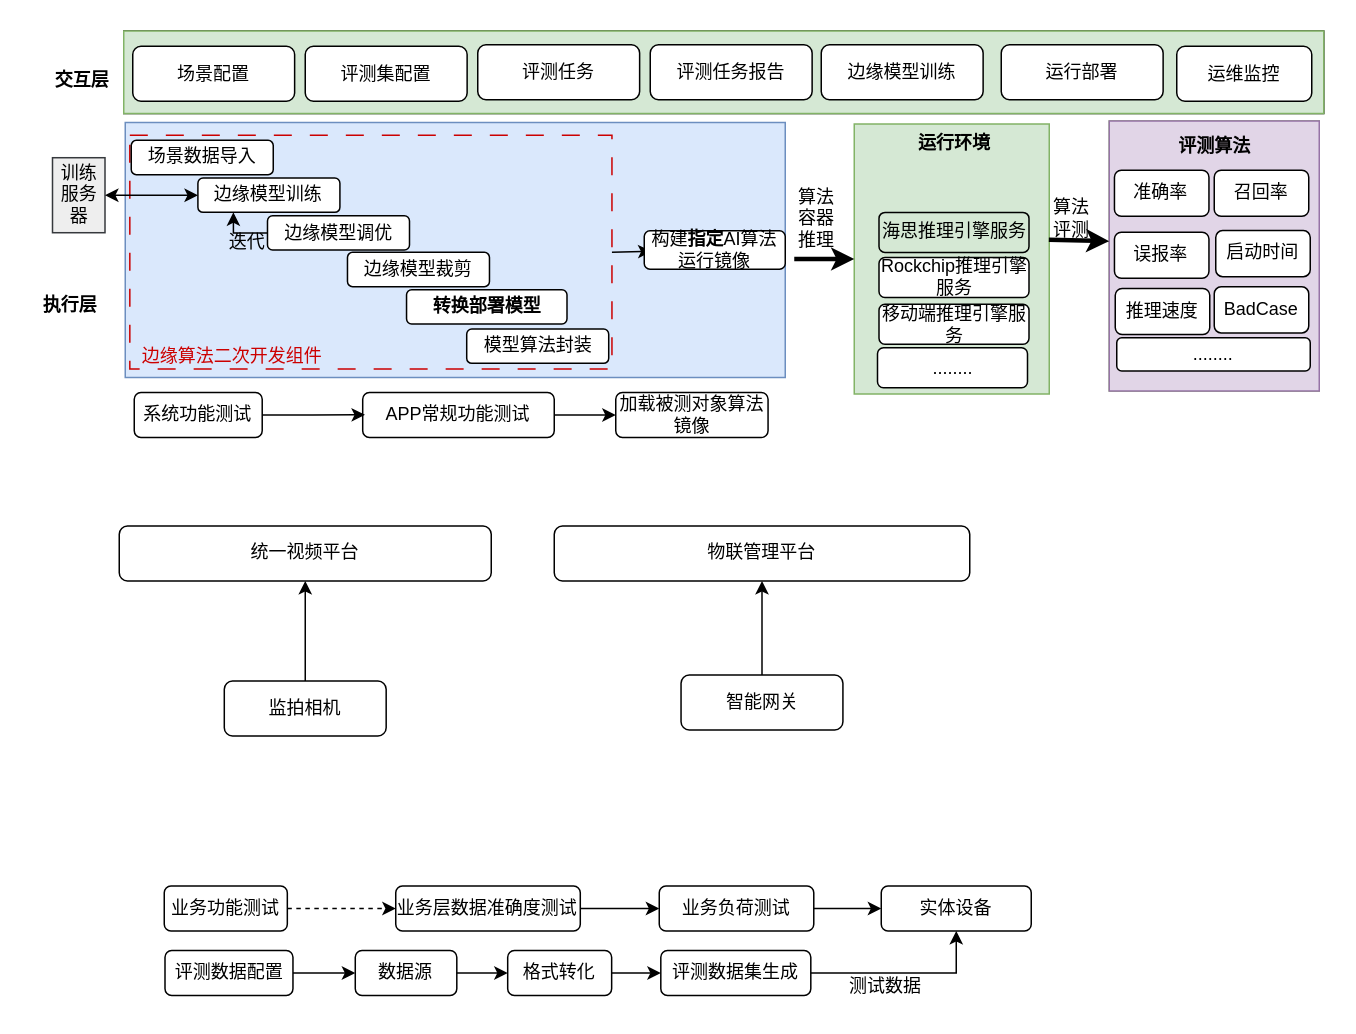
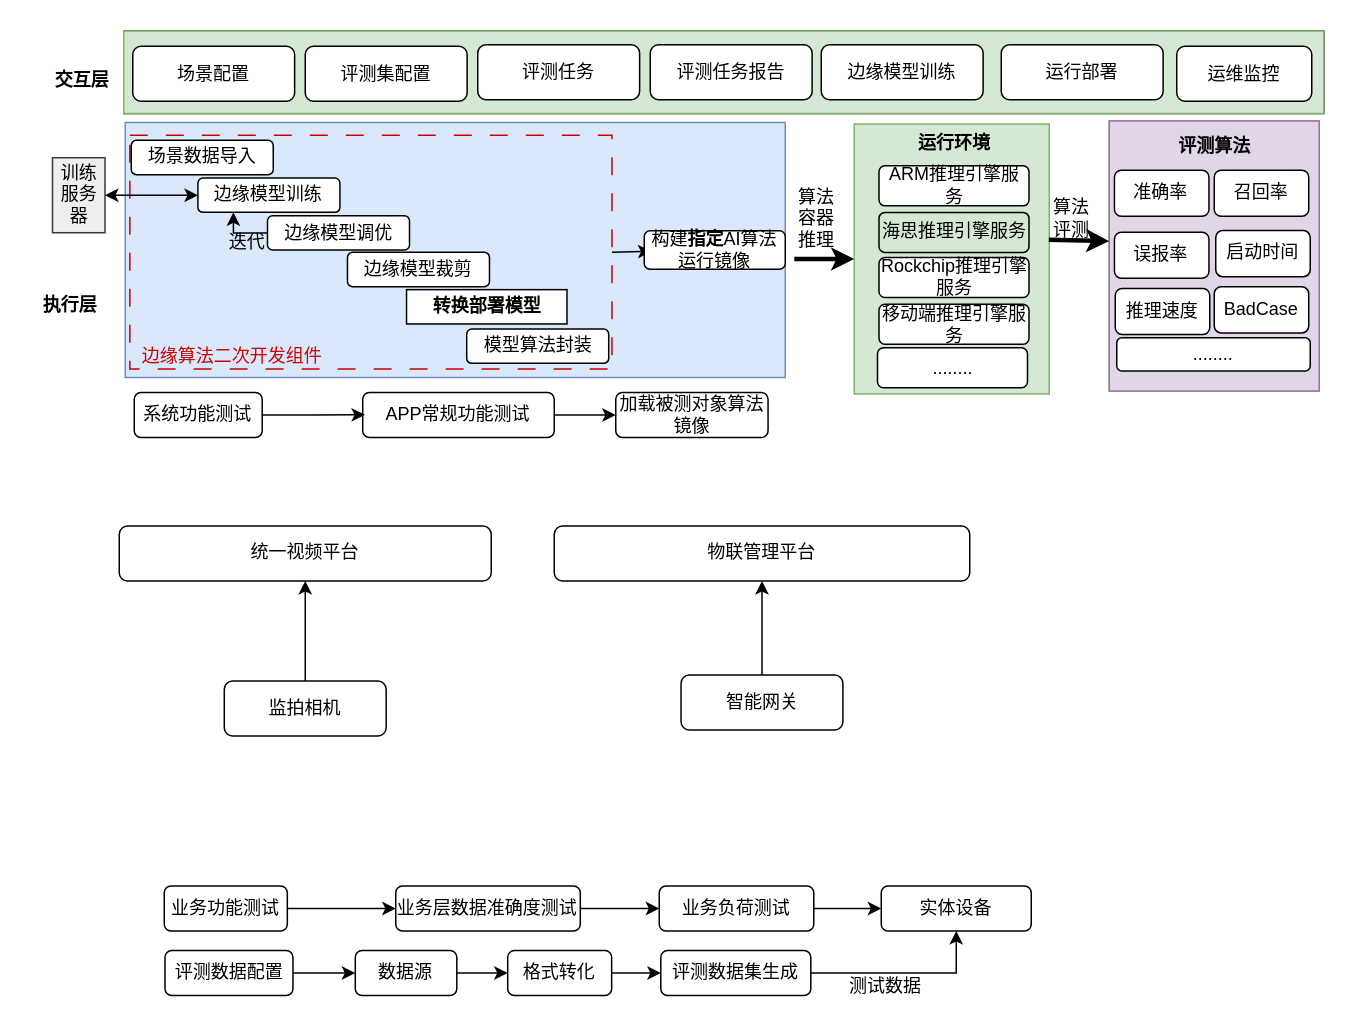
none -> (954, 186)
(487, 307) -> (487, 307)
(338, 908) -> (338, 908)
